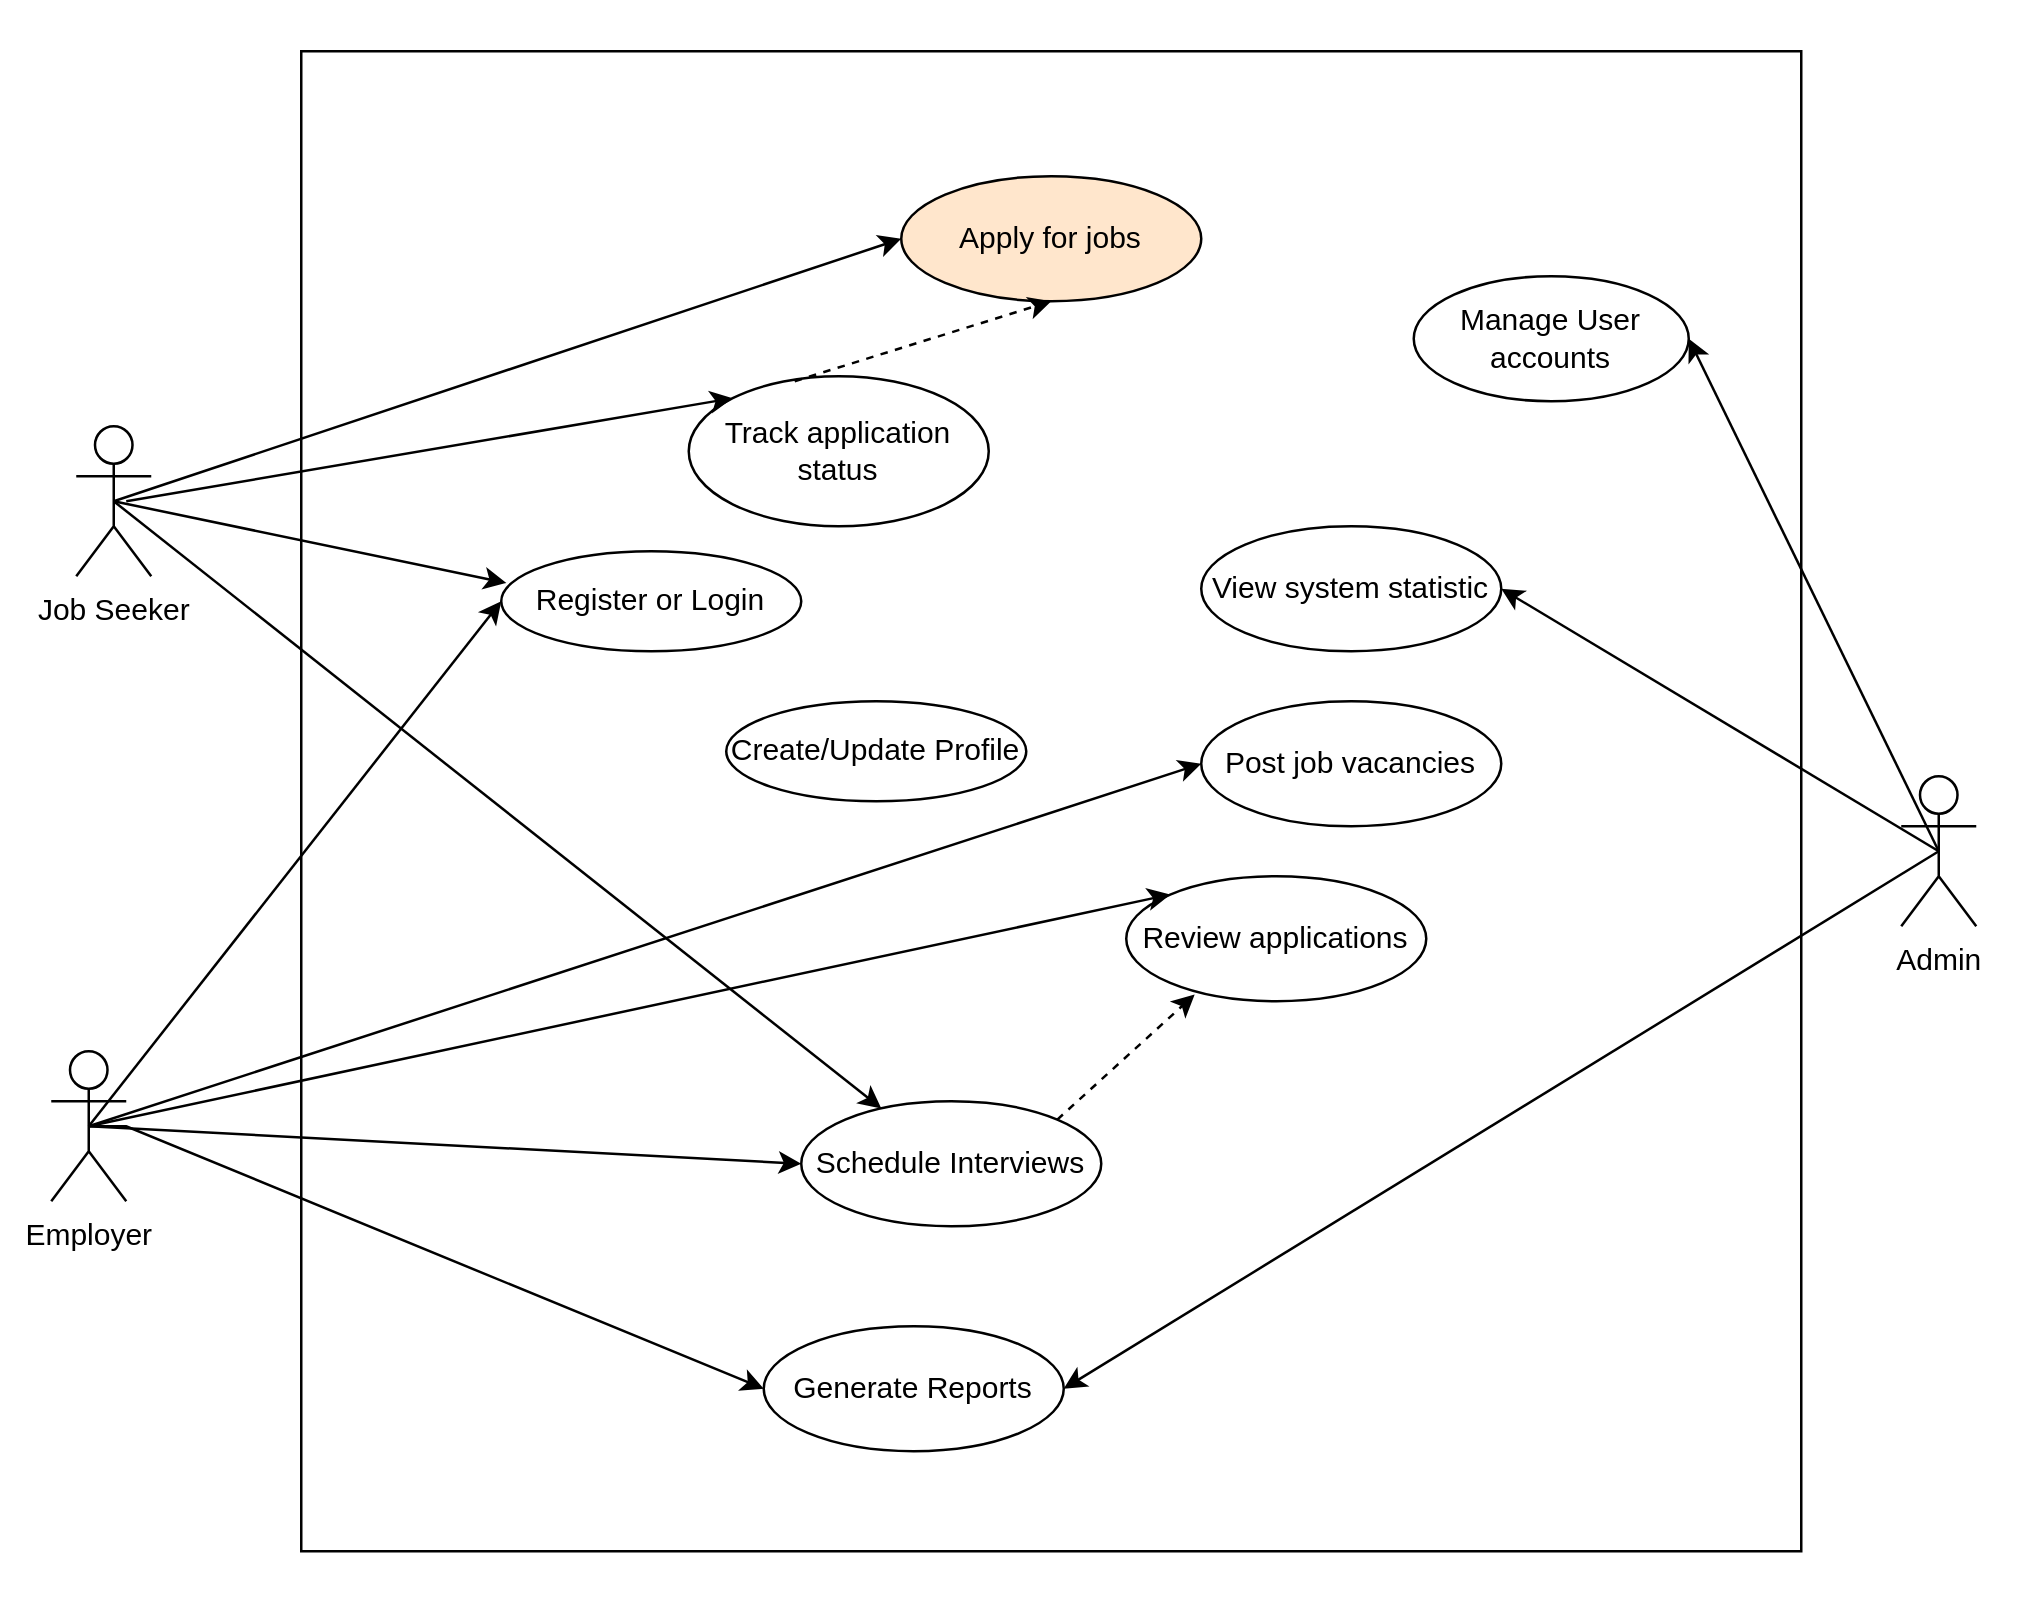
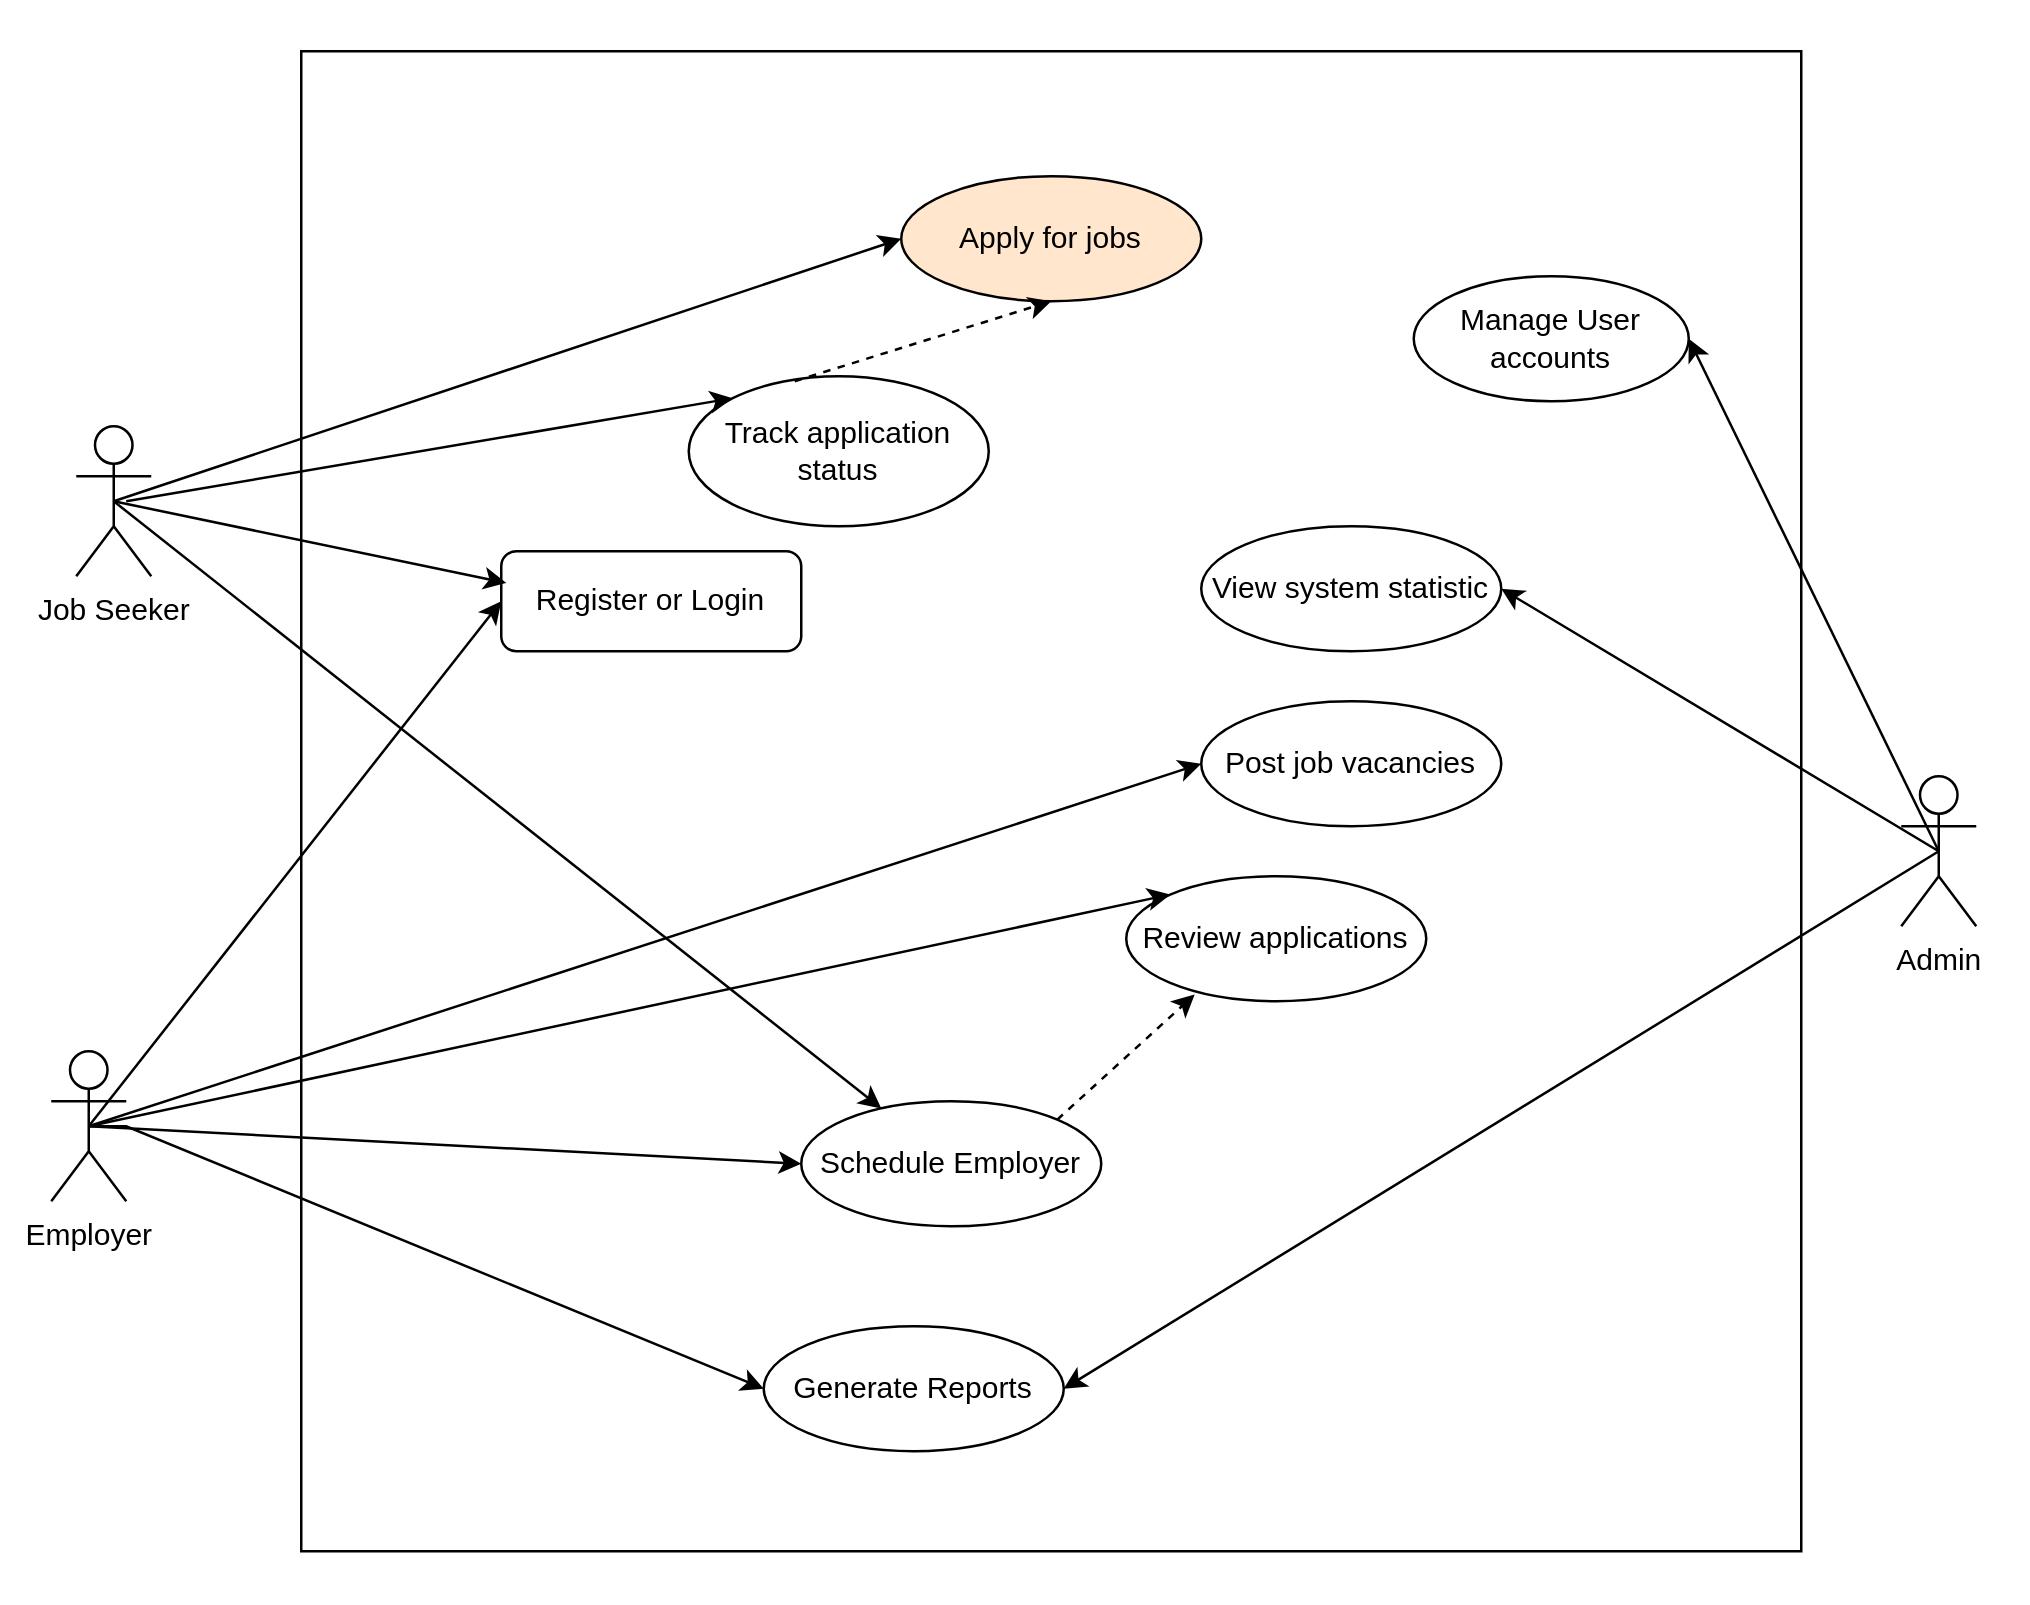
(651, 601) -> (651, 601)
(876, 751) -> none
(951, 1164) -> (951, 1164)
